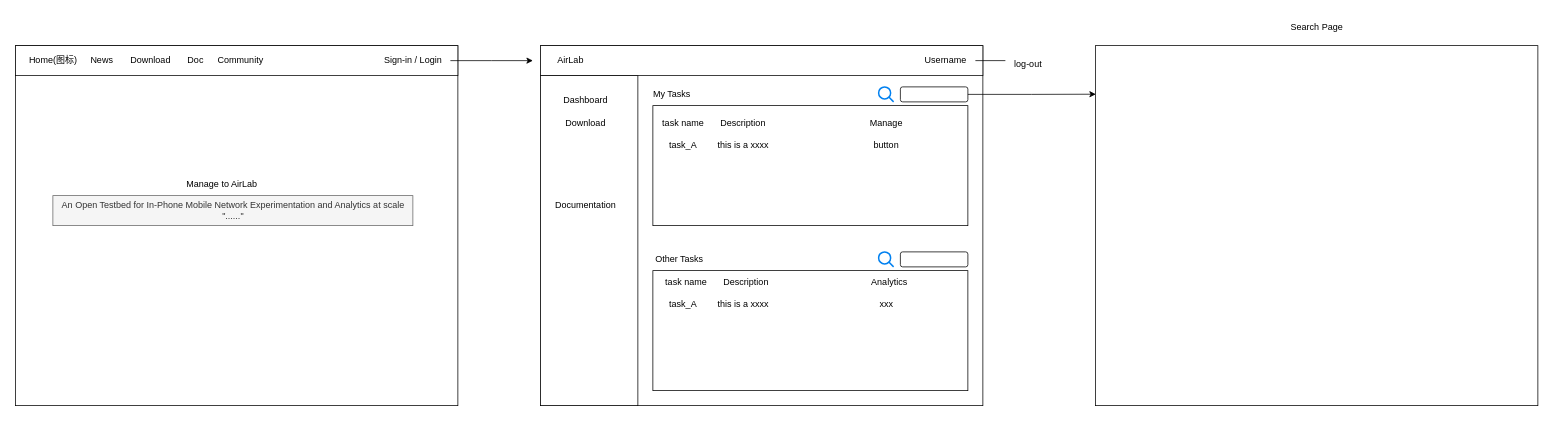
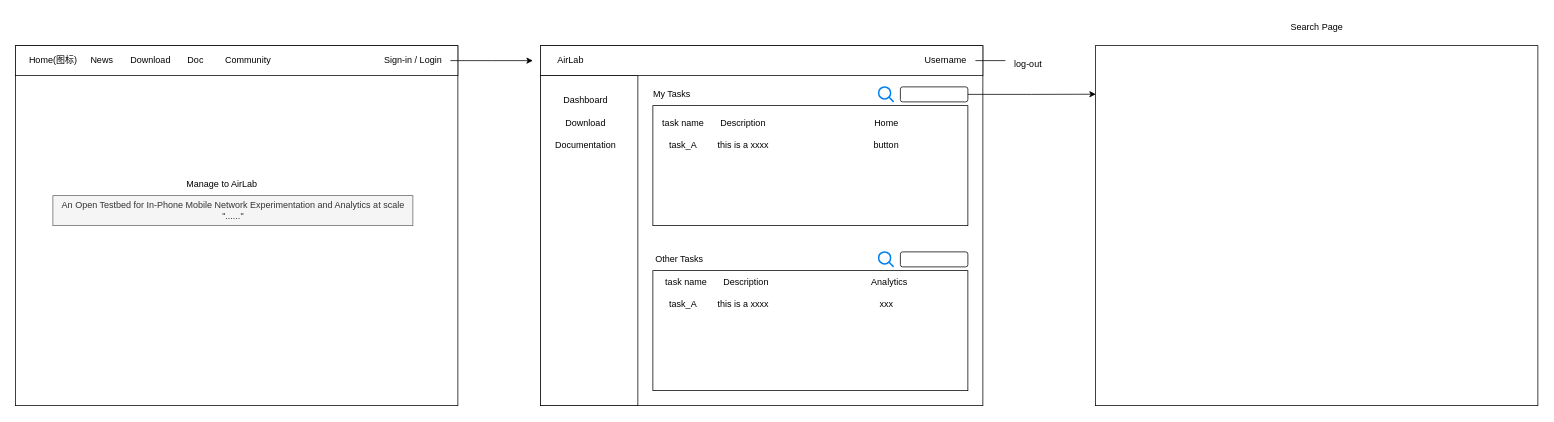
(240, 60) -> (248, 60)
(887, 123) -> (887, 123)
(585, 205) -> (585, 145)
